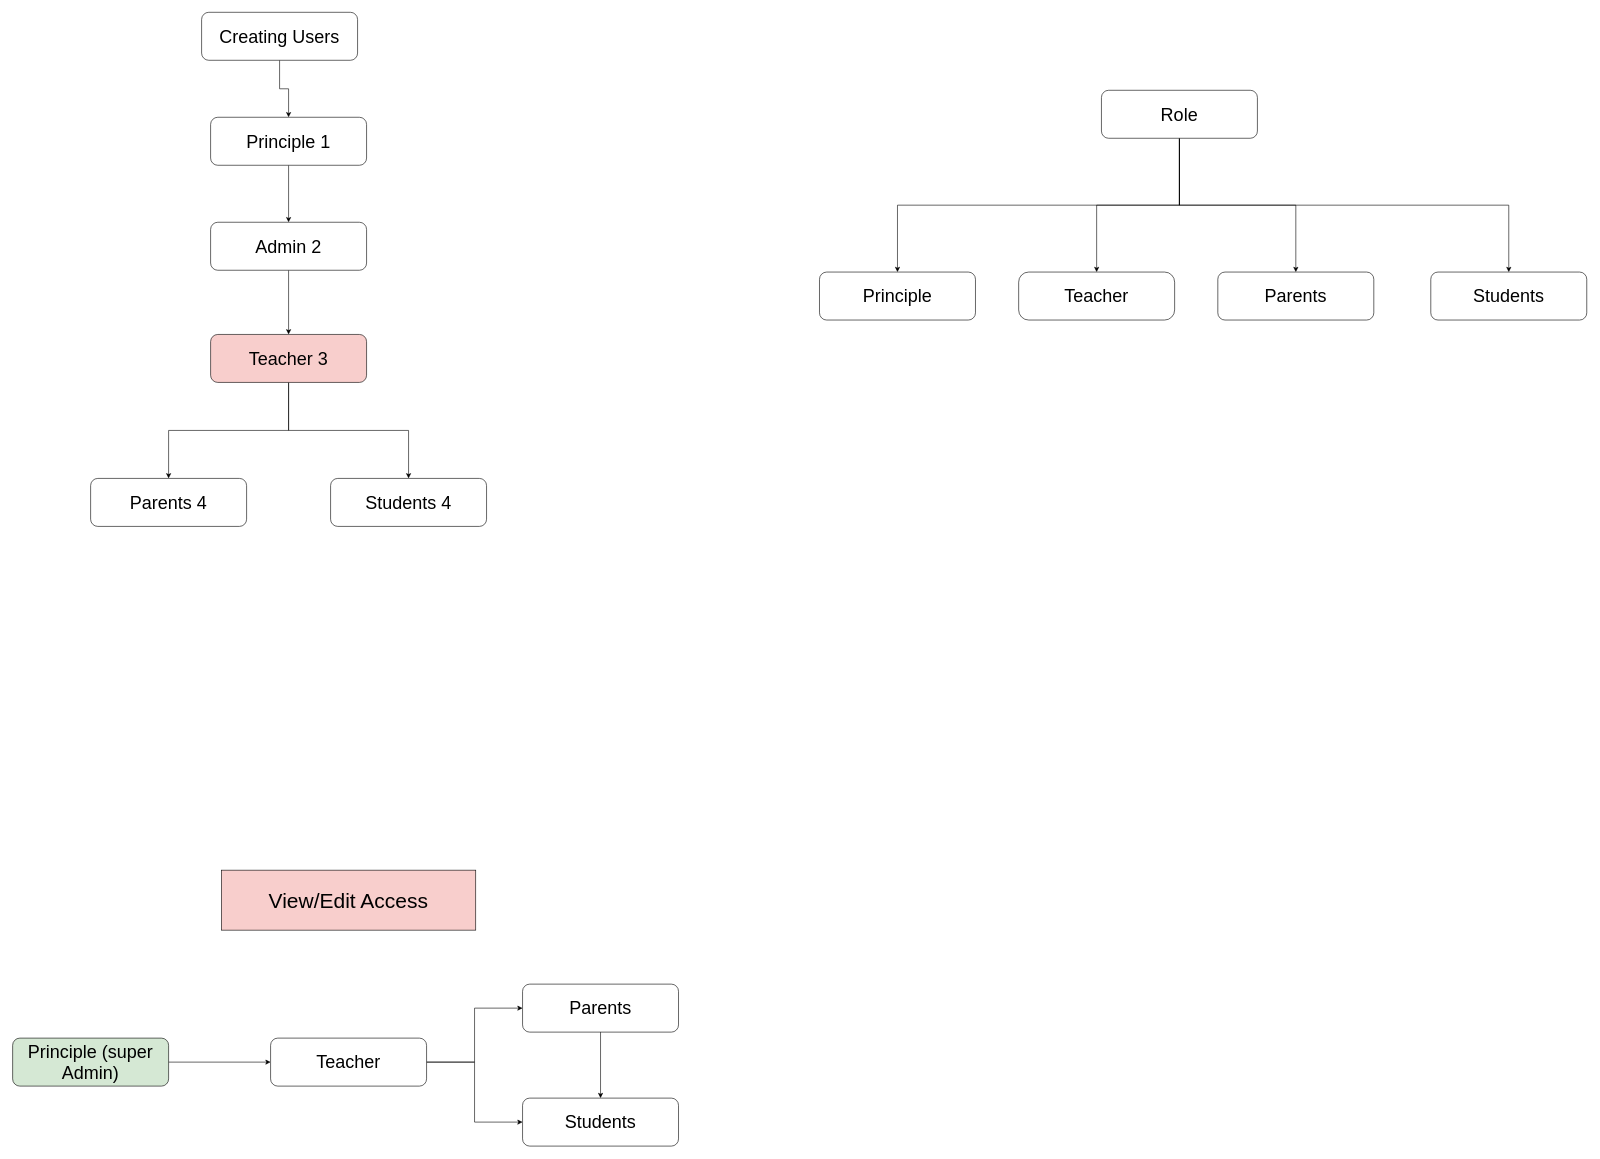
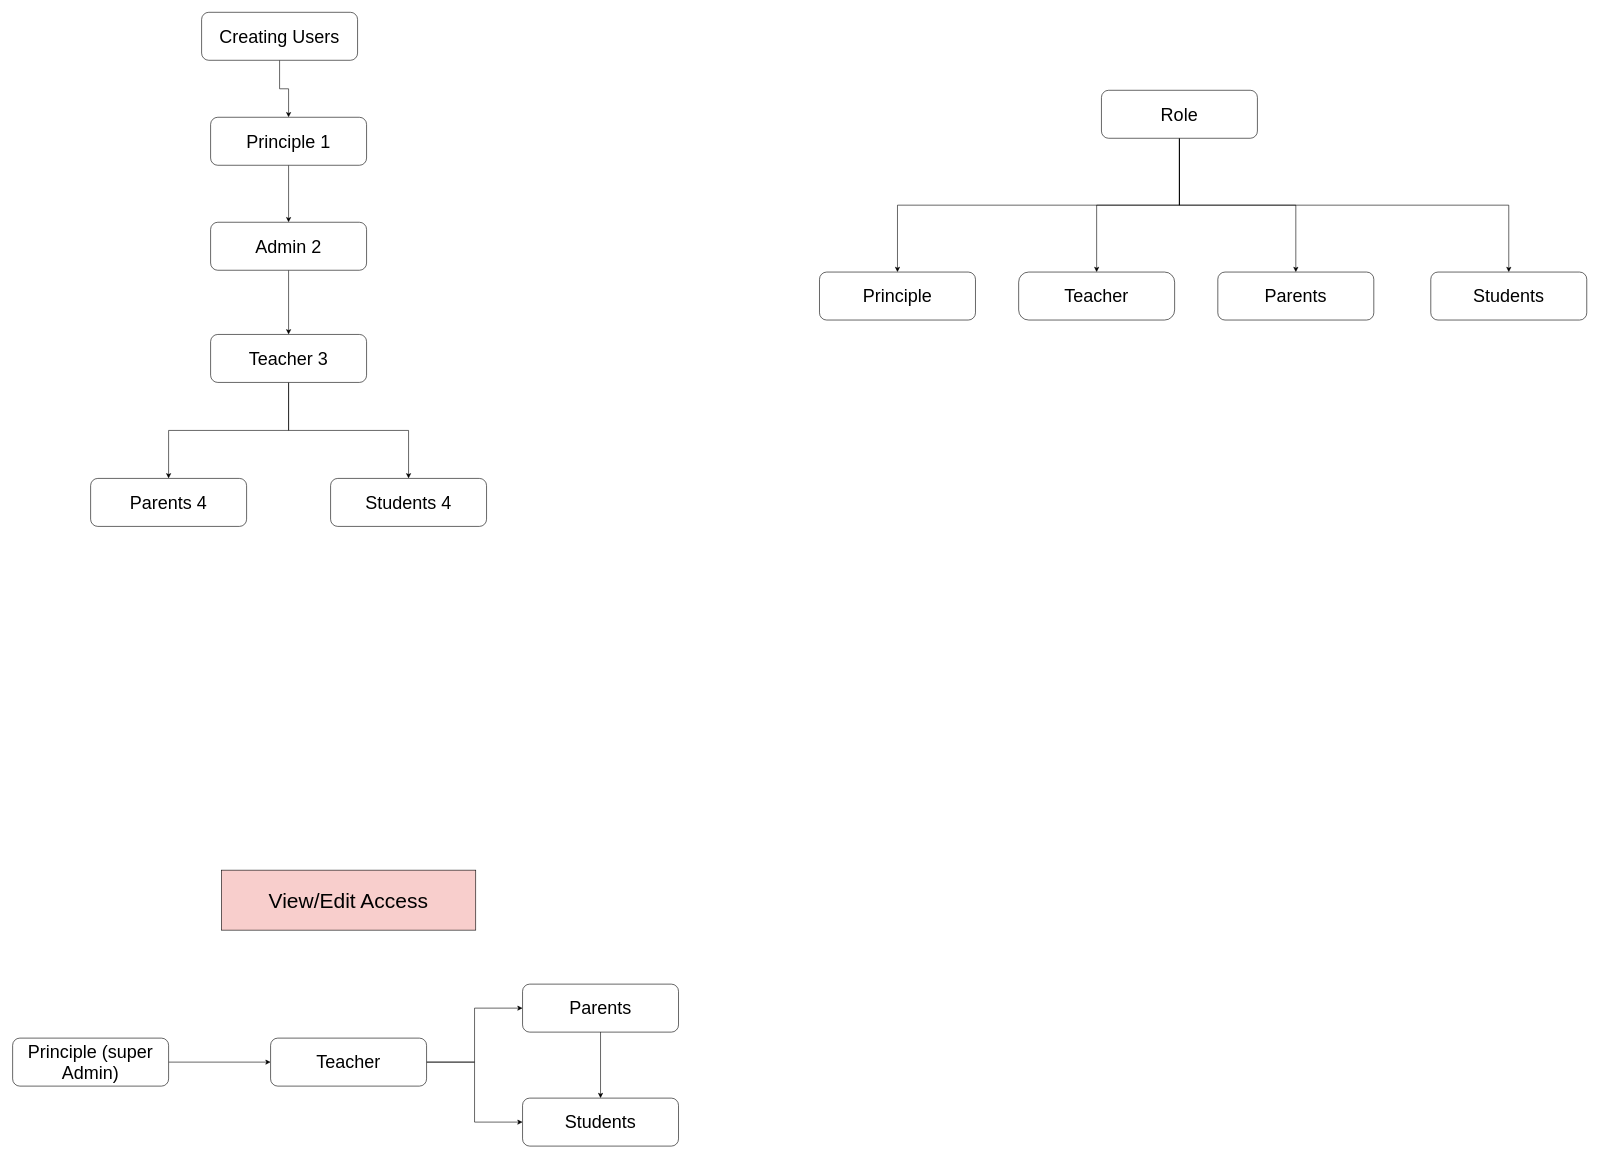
(288, 359) -> (288, 359)
(90, 1062) -> (90, 1062)
